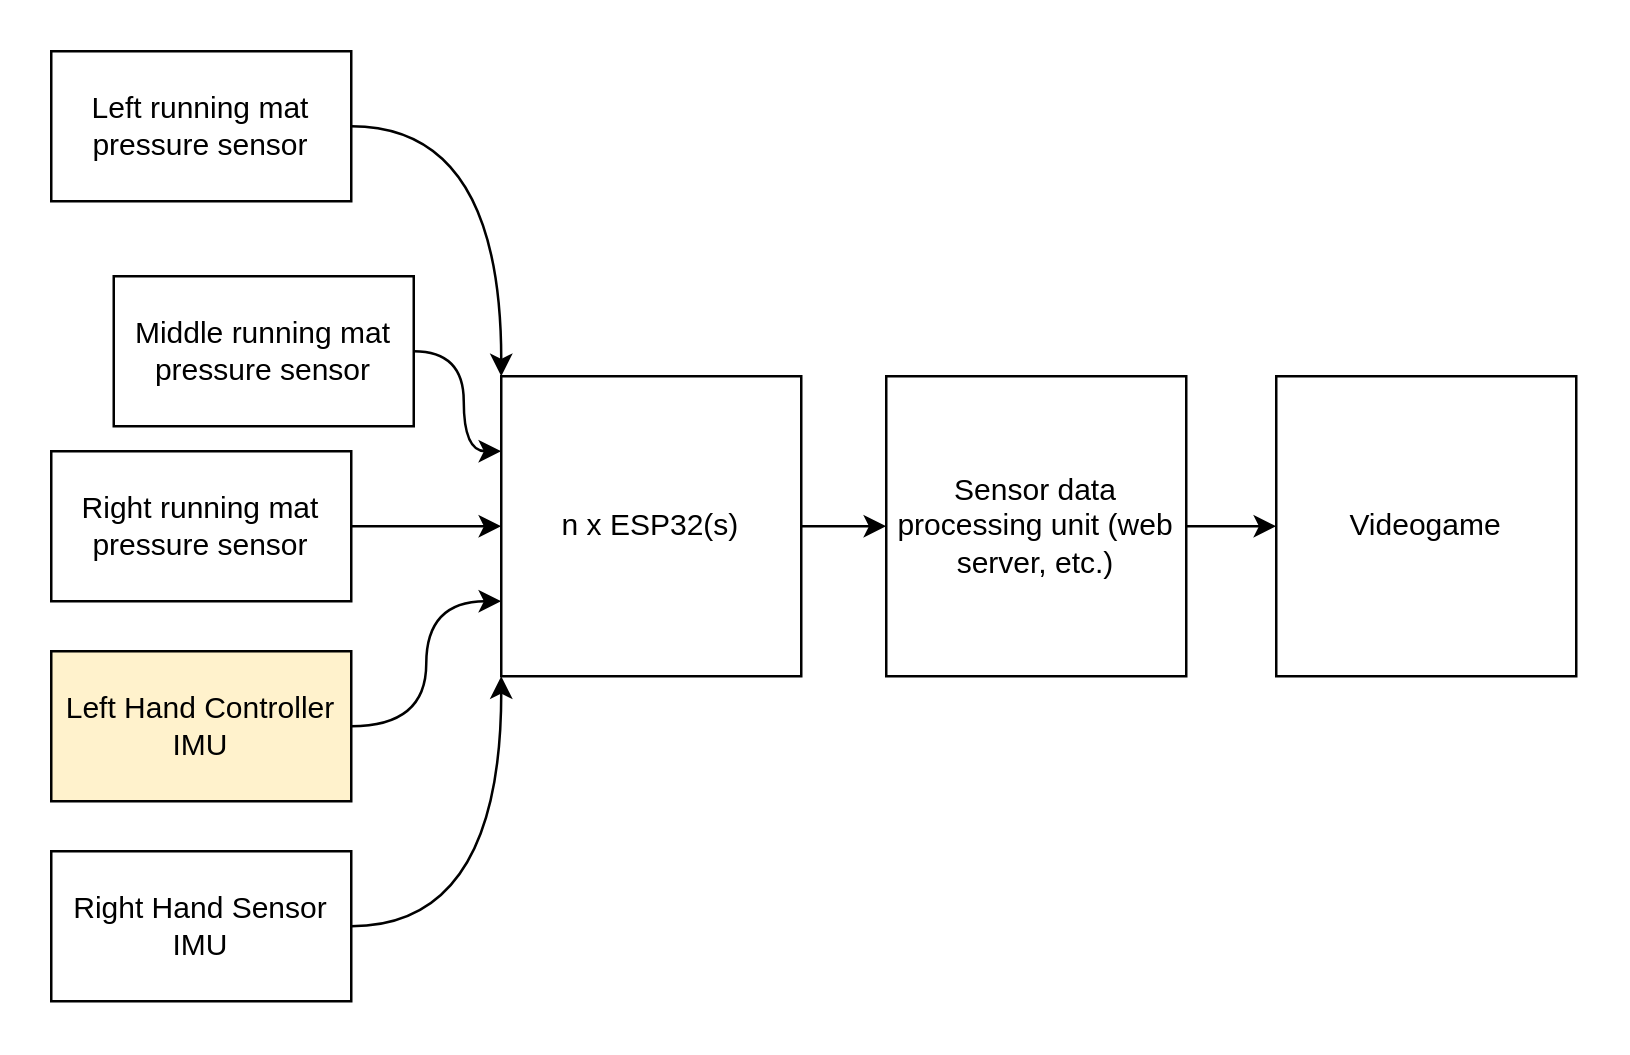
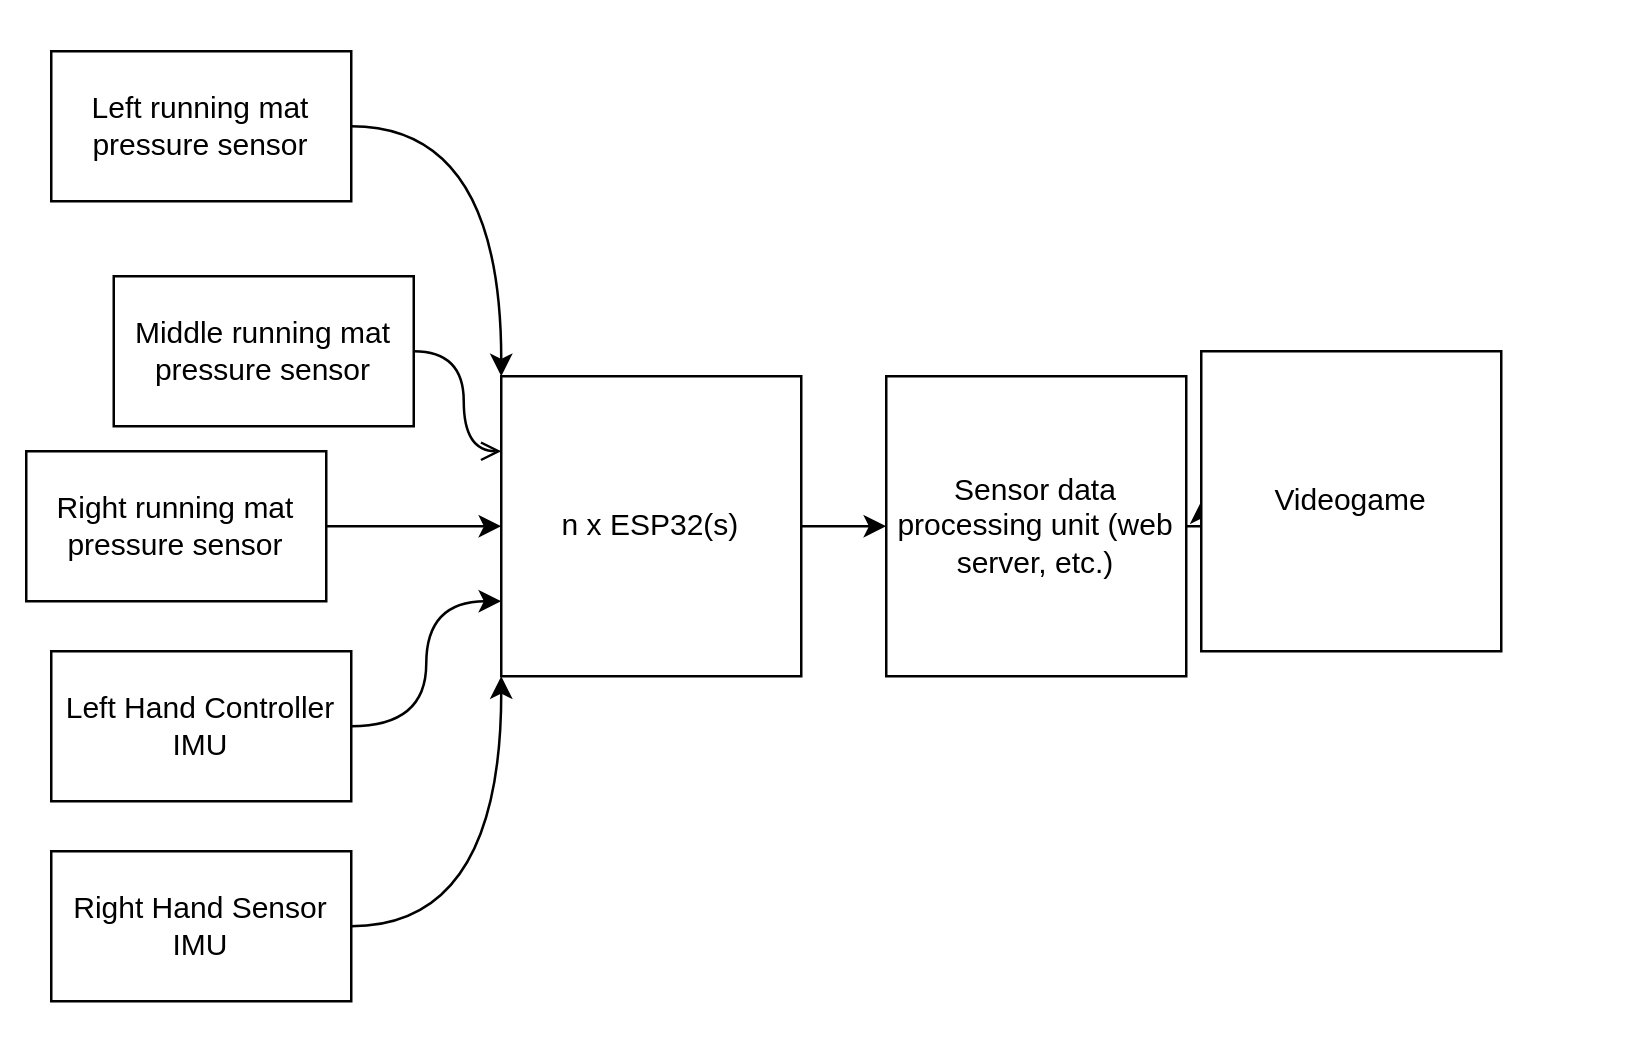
(470, 440) -> (473, 441)
(201, 526) -> (176, 526)
(1426, 526) -> (1351, 501)
(201, 726) -> (201, 726)
